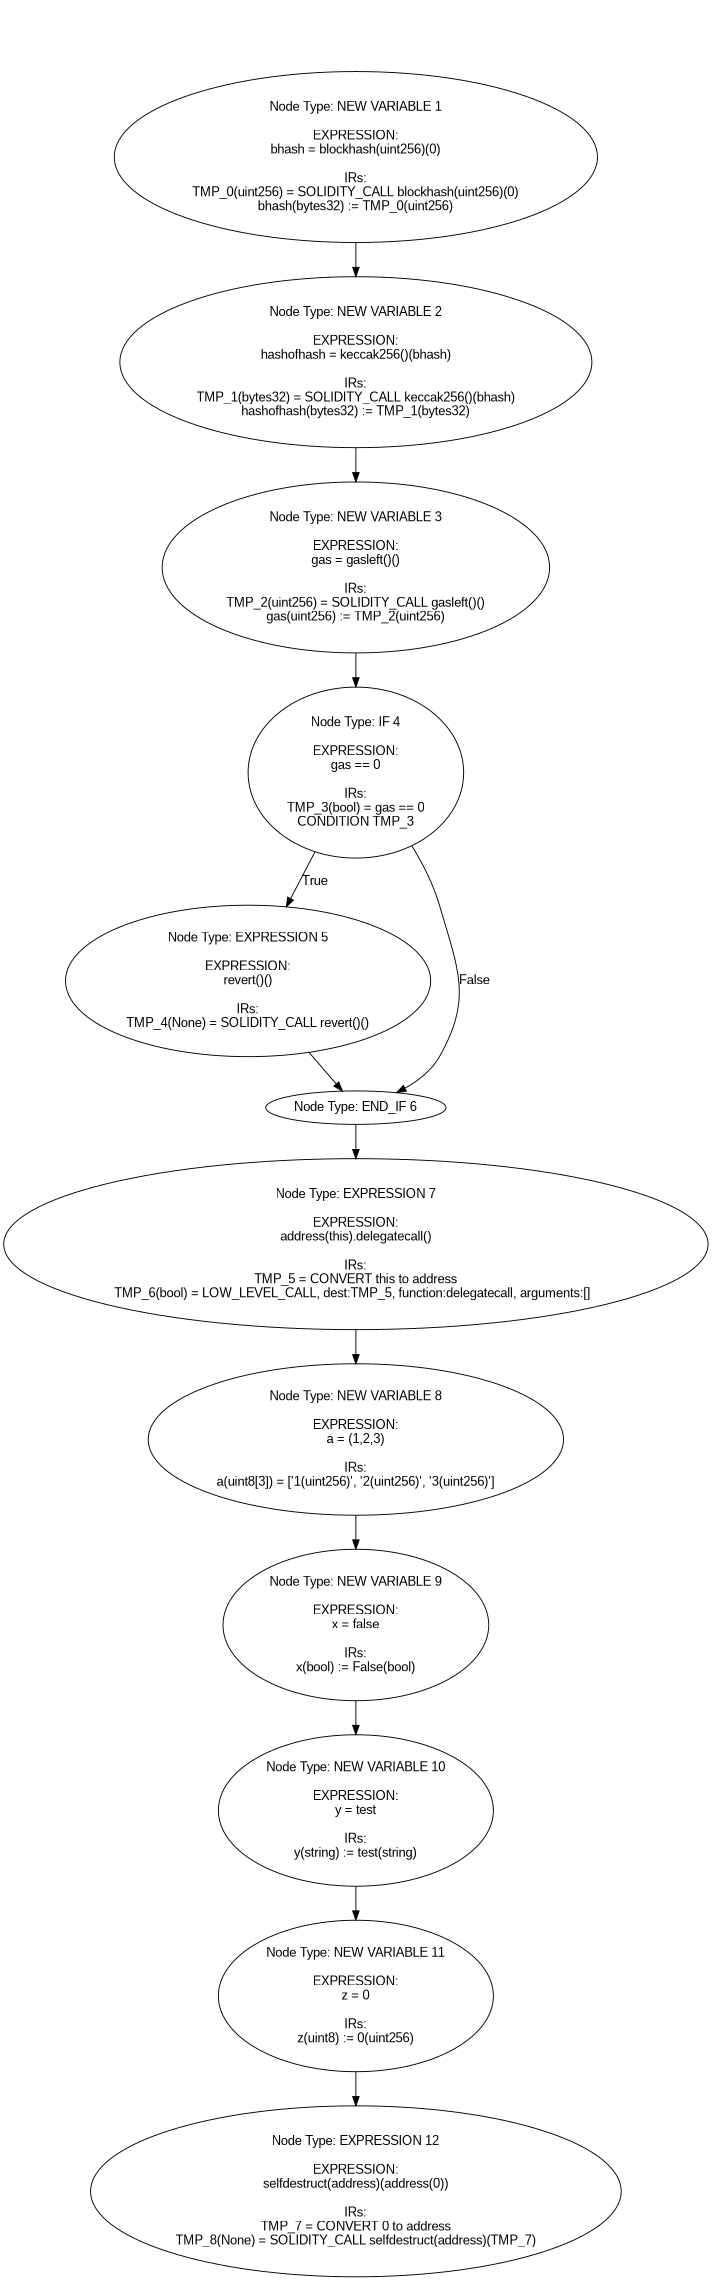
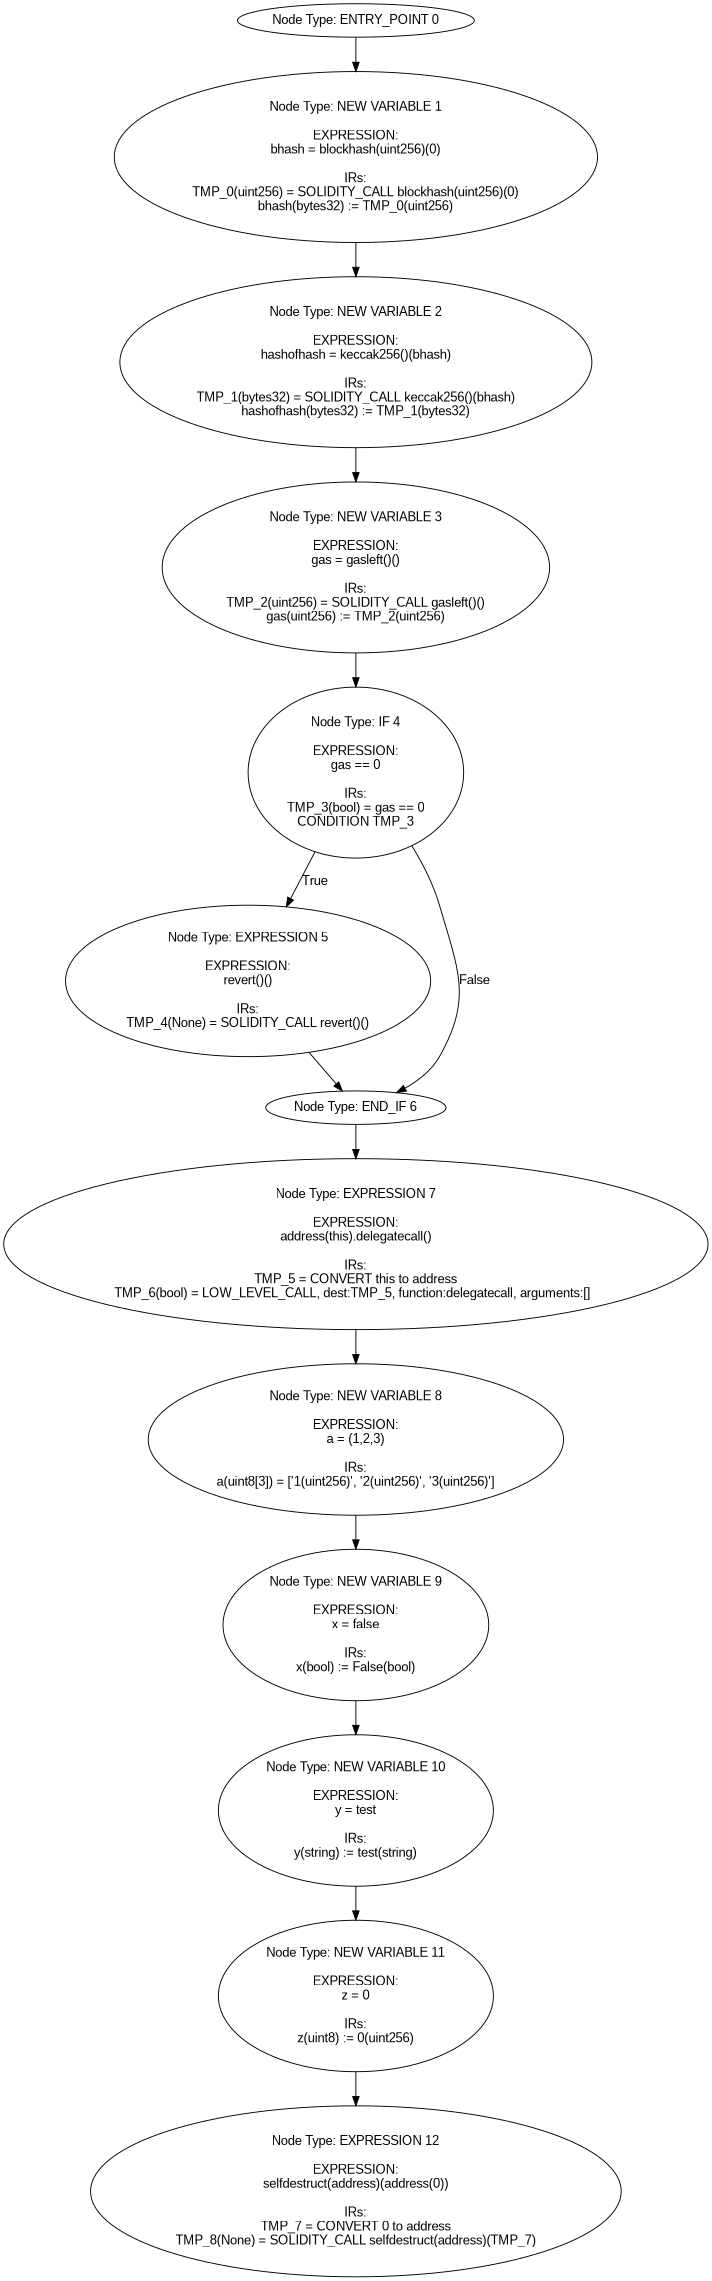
none -> (356, 20)
